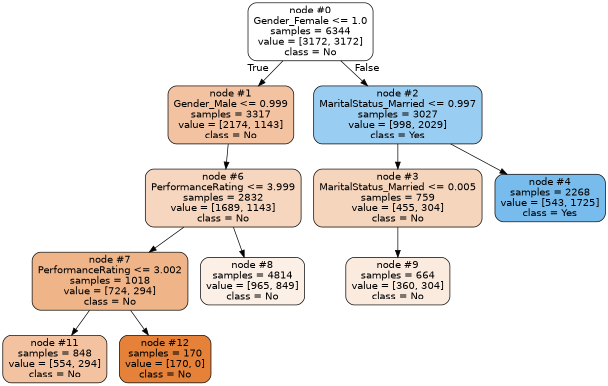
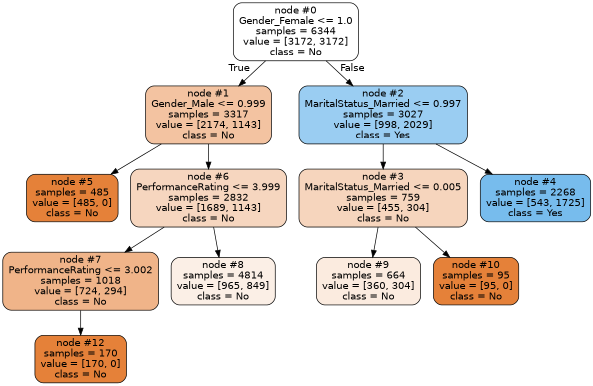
none -> (72, 198)
none -> (476, 281)
(55, 359) -> none
